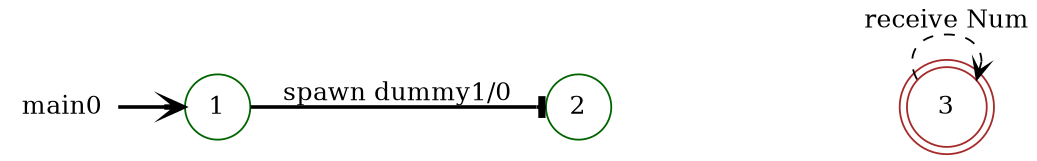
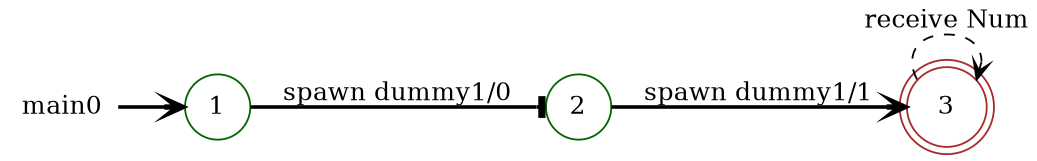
none -> (750, 107)
